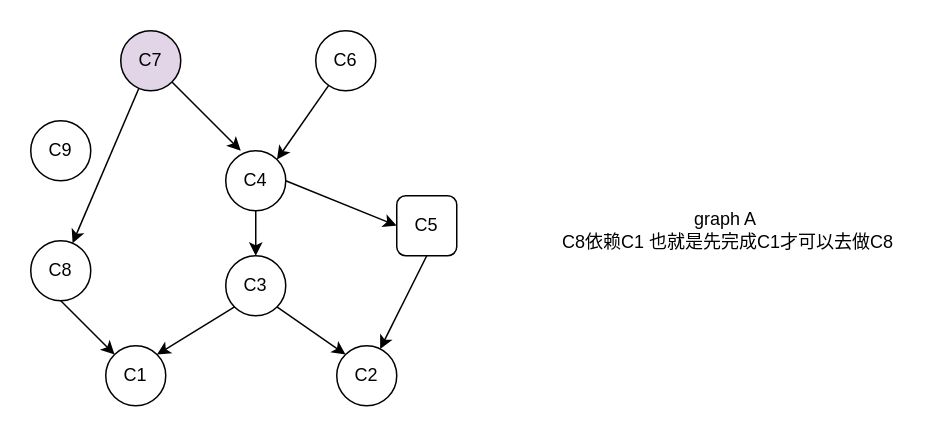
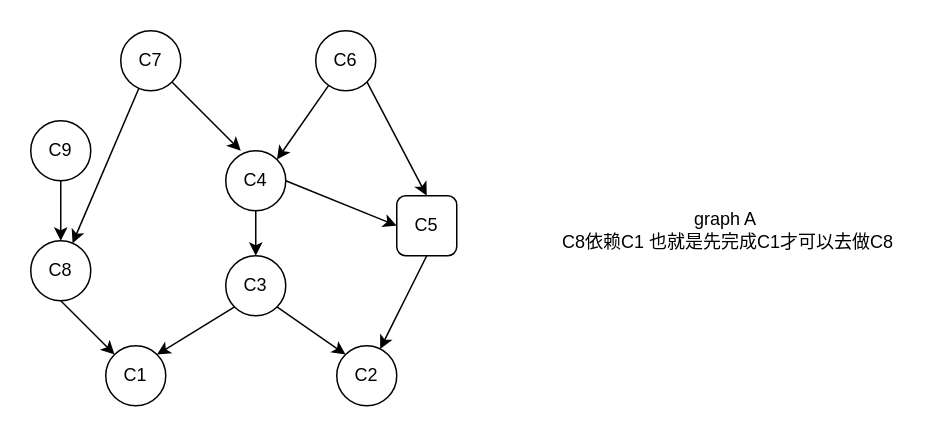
(151, 61) -> (151, 61)
none -> (395, 135)
none -> (61, 206)
